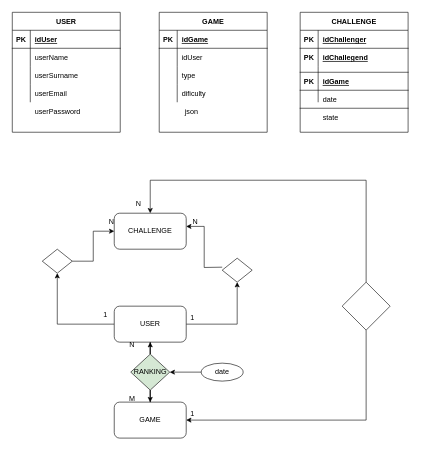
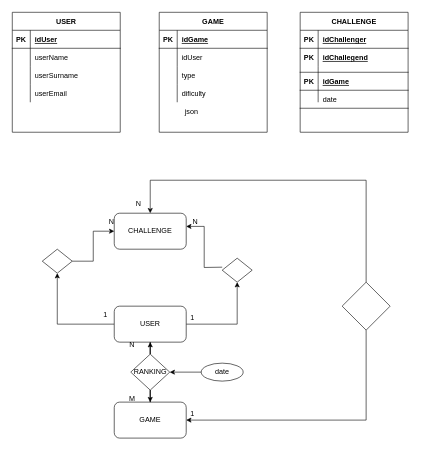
(75, 111) -> none
(363, 117) -> none
(150, 372) -> (150, 372)
